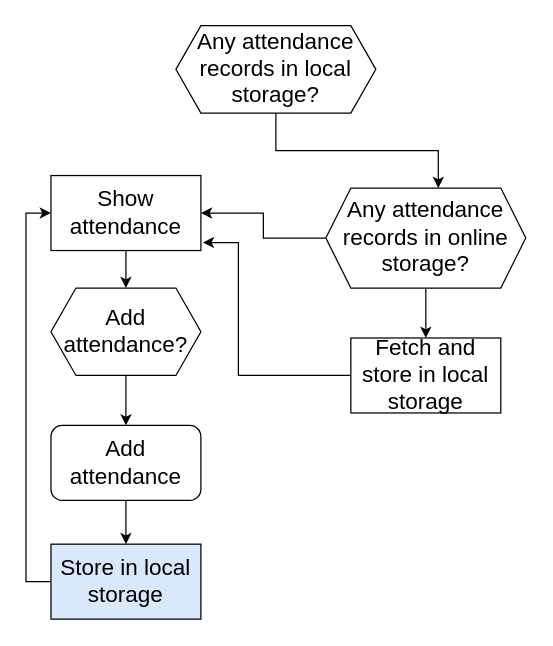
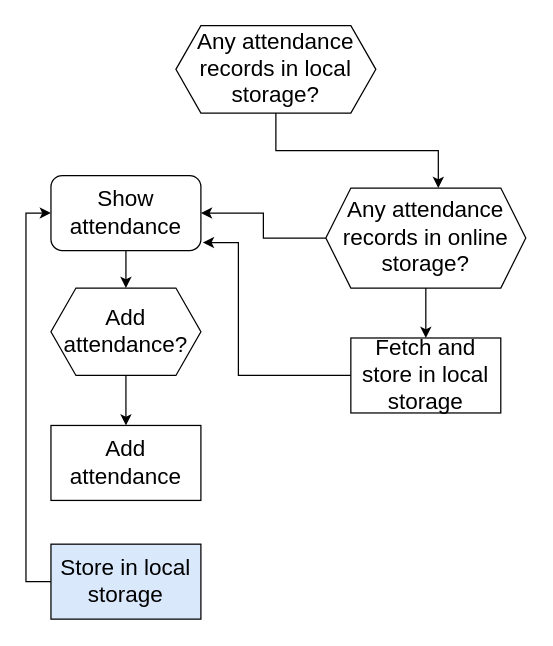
(126, 213) -> (126, 213)
(126, 463) -> (126, 463)
(126, 525) -> none
